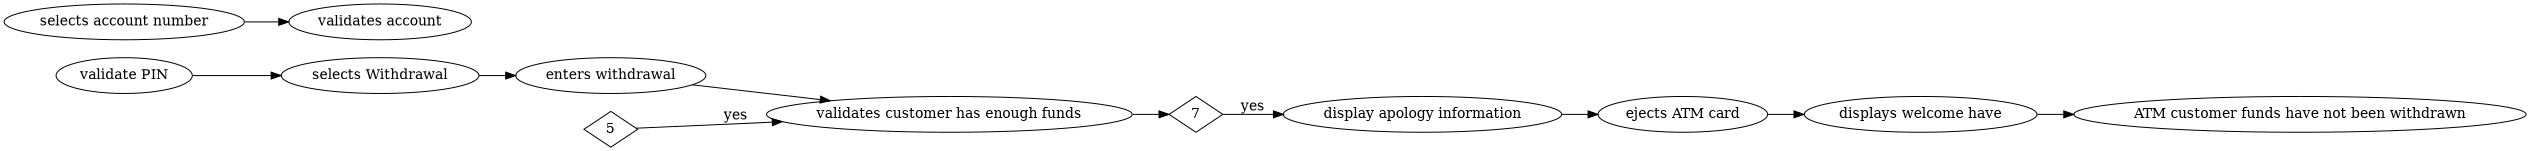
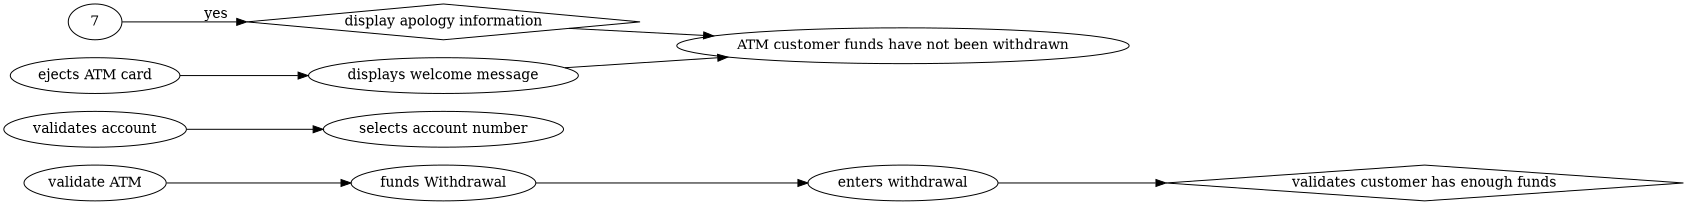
(262, 22) -> (250, 129)
(124, 76) -> (95, 183)
(380, 76) -> (443, 183)
(949, 114) -> (1425, 183)
(1146, 114) -> none
(1196, 114) -> (95, 22)
(1422, 114) -> (443, 22)
(1575, 114) -> (636, 32)
(1921, 114) -> (443, 76)
(611, 129) -> none
